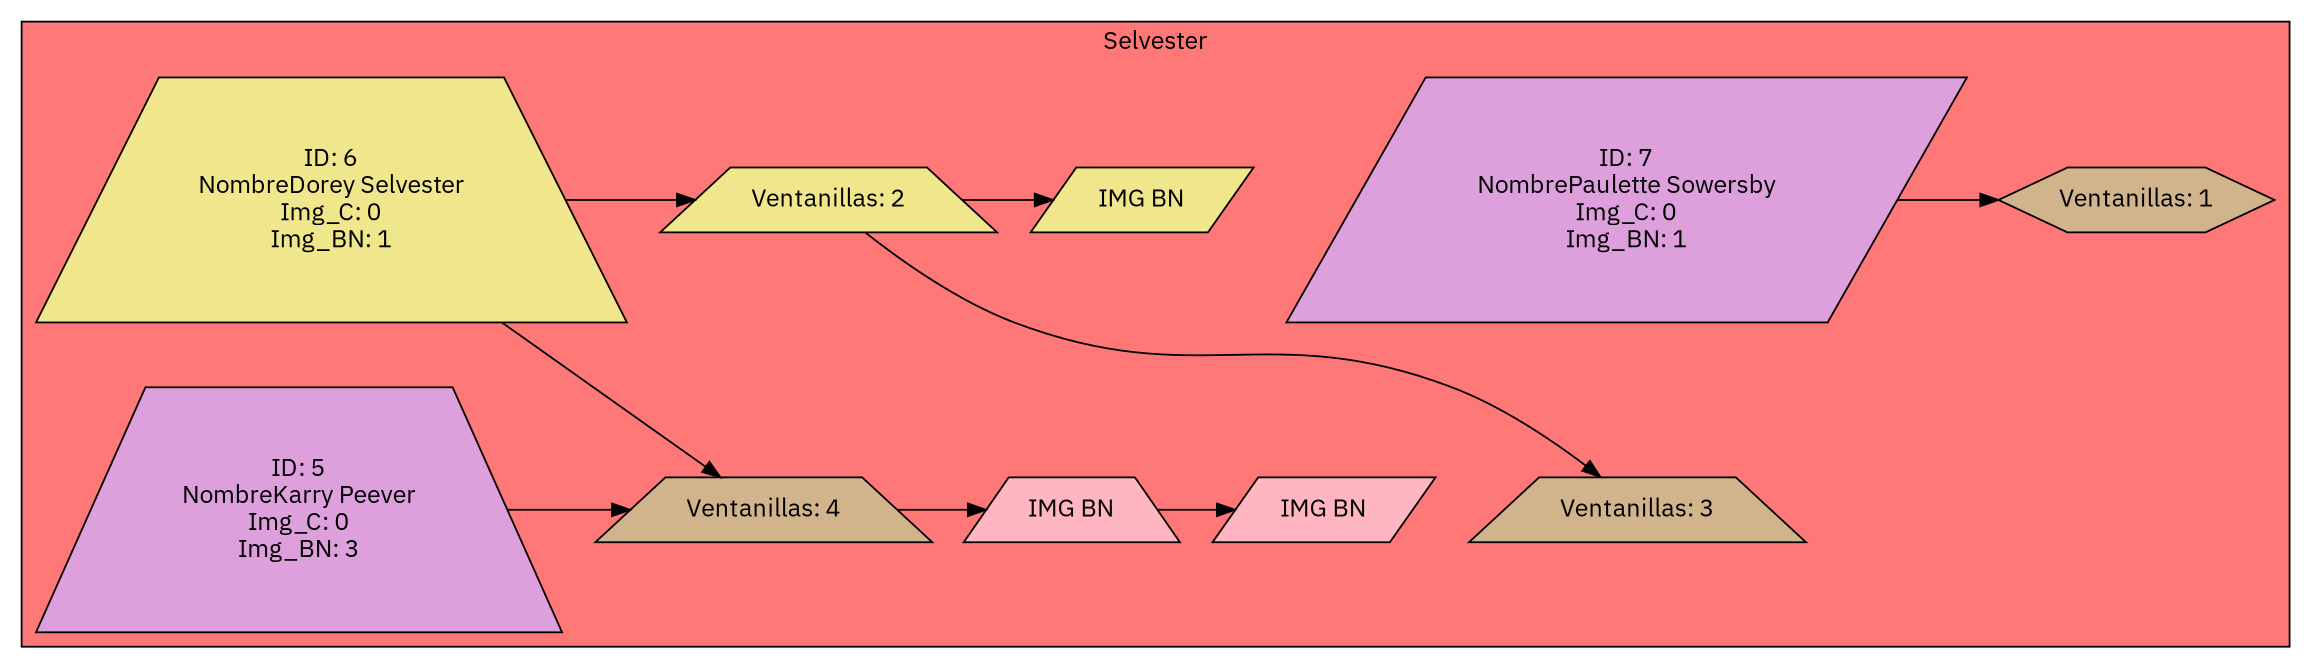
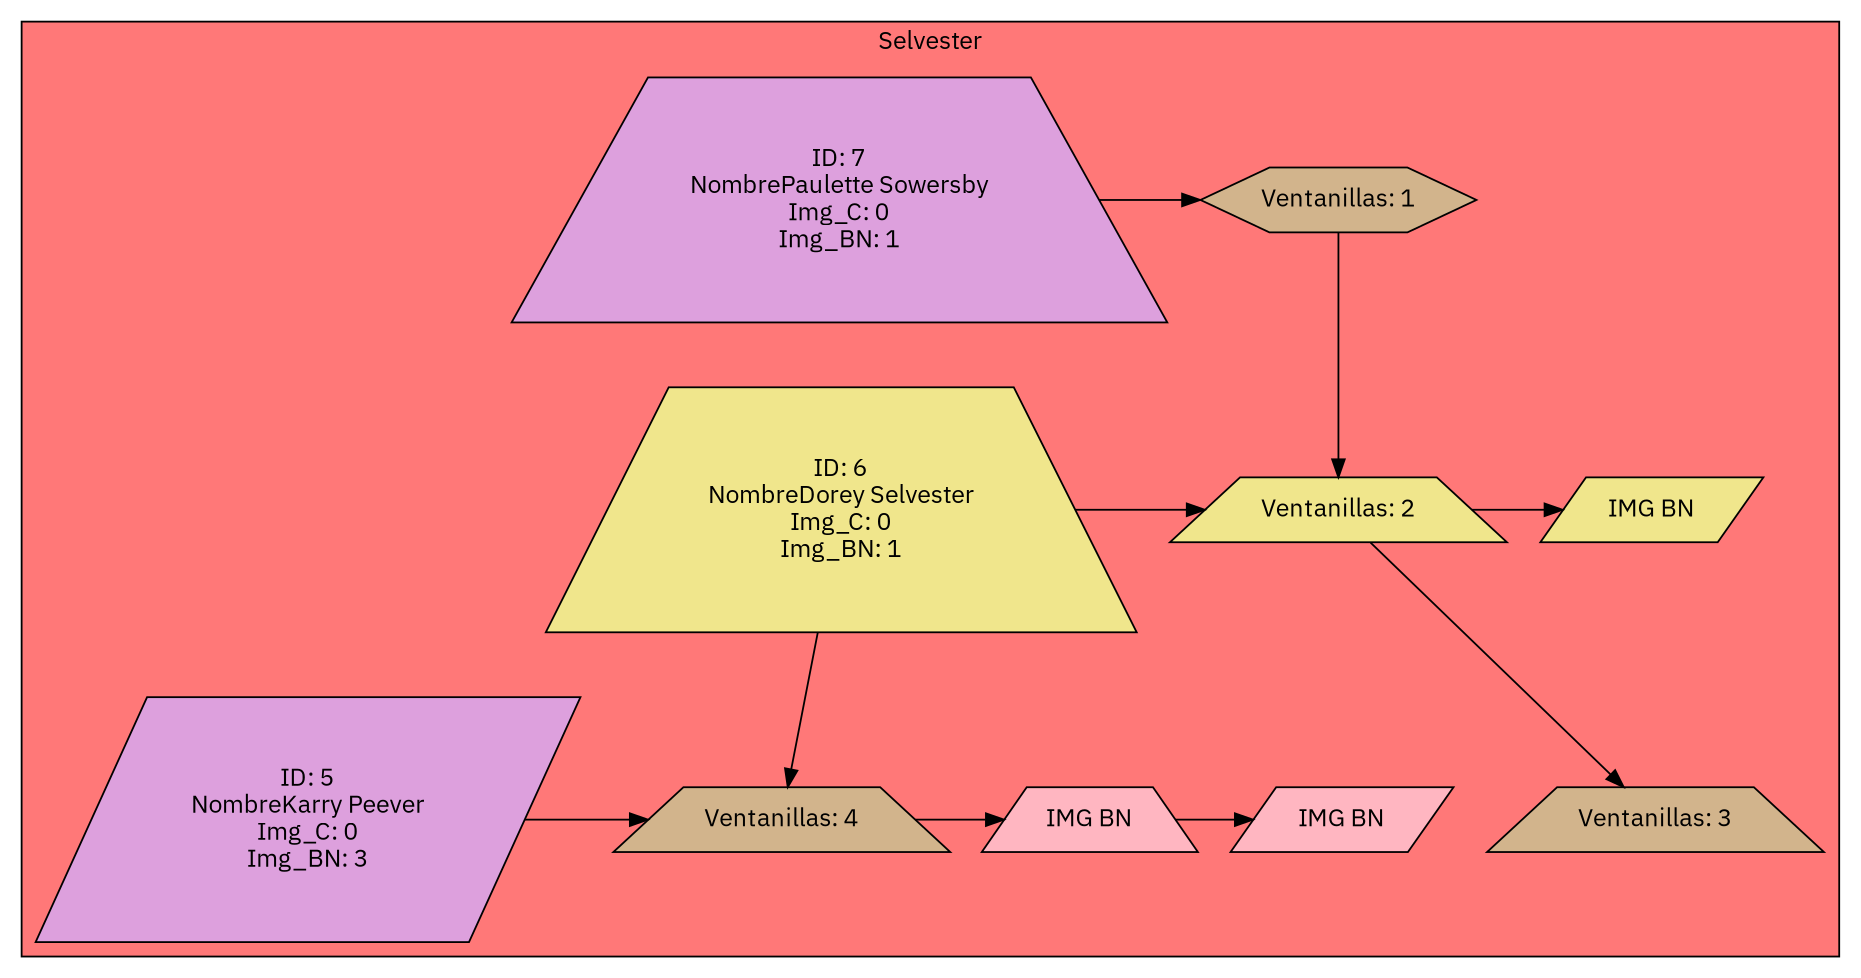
(1627, 200) -> (839, 200)
none -> (1338, 346)
(299, 510) -> (308, 820)
